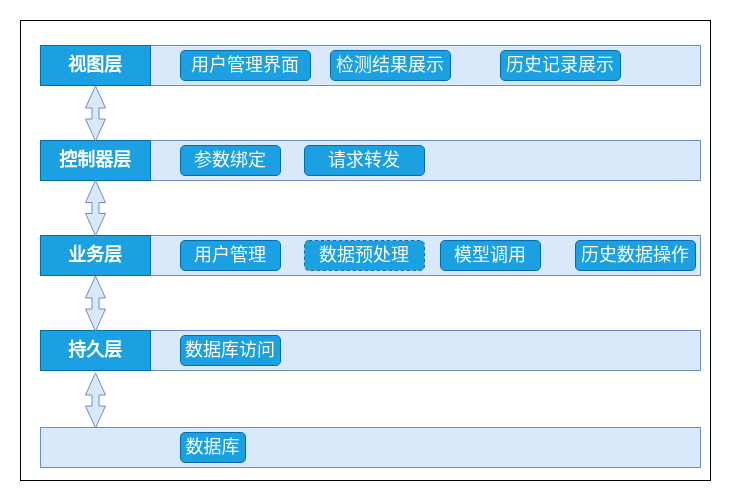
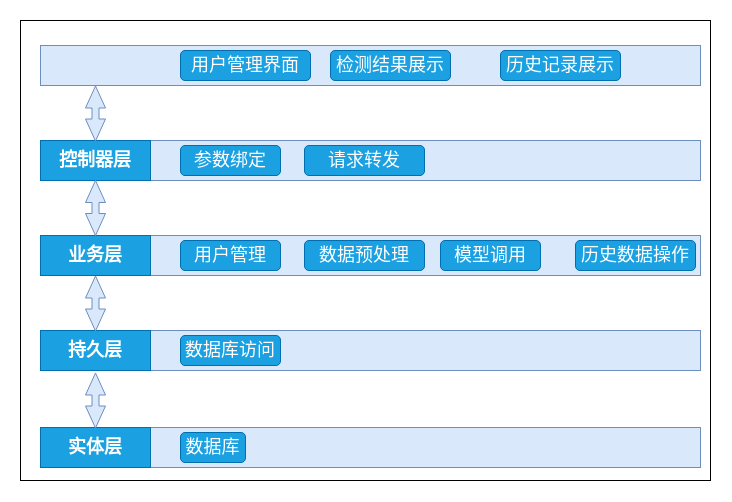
(96, 66) -> none
(365, 256) -> (365, 256)
none -> (96, 448)
